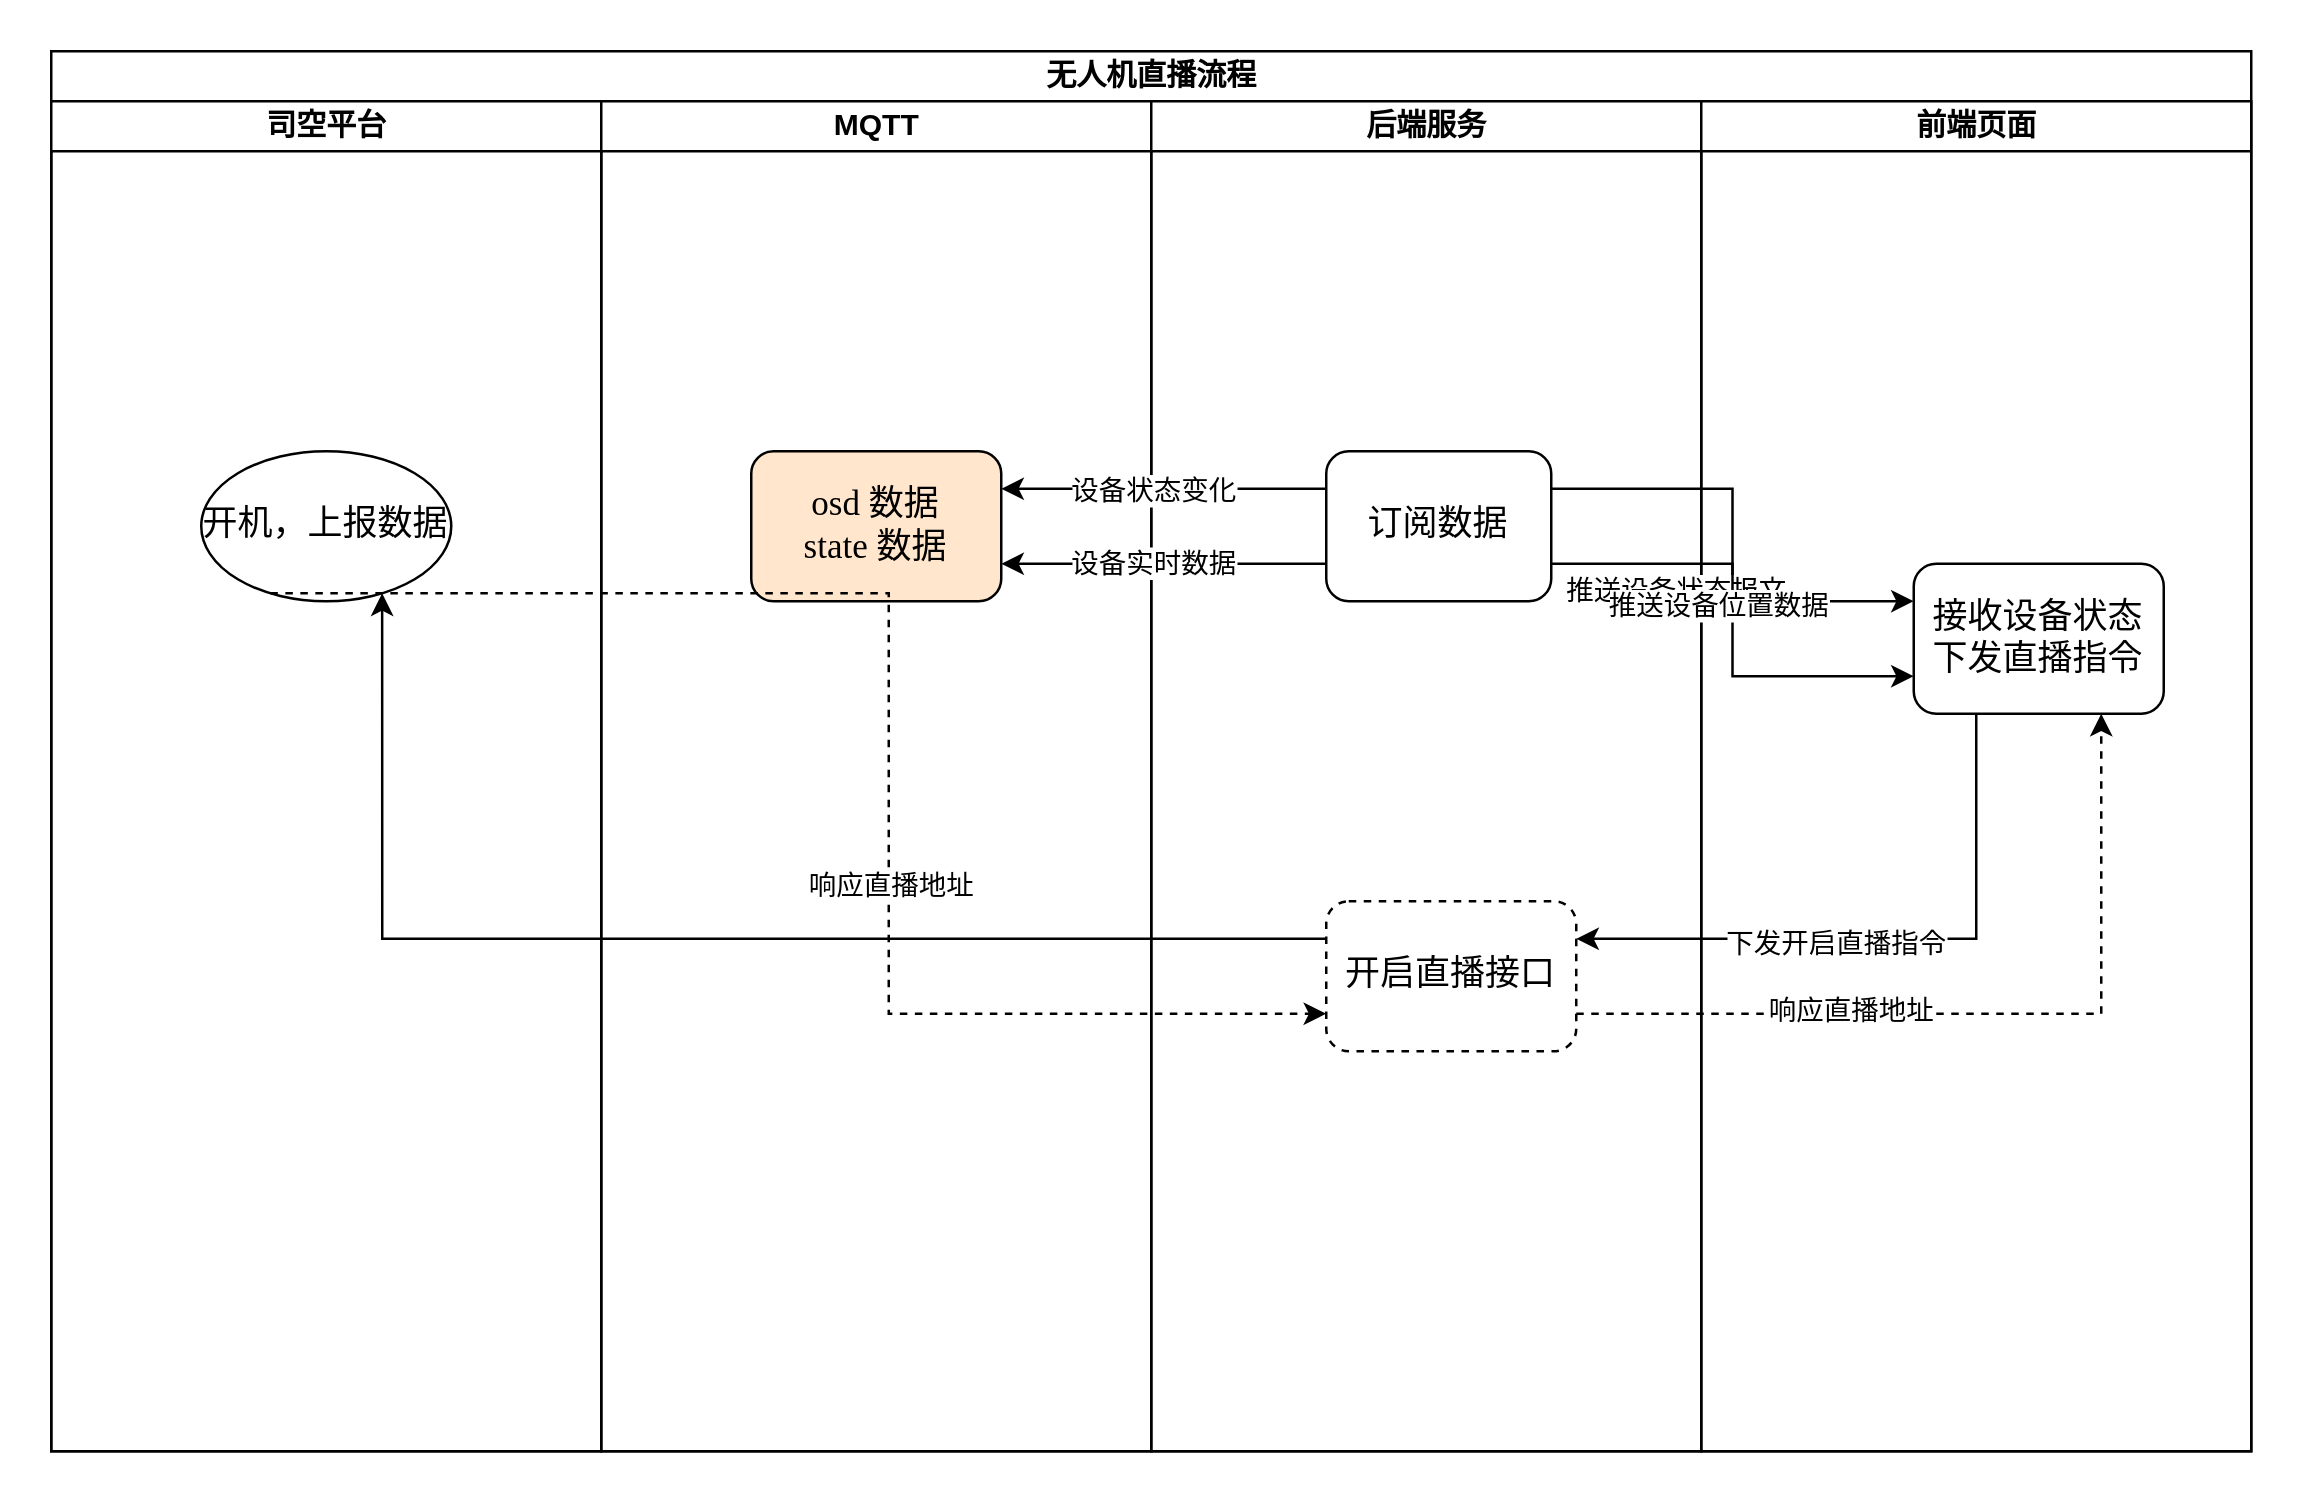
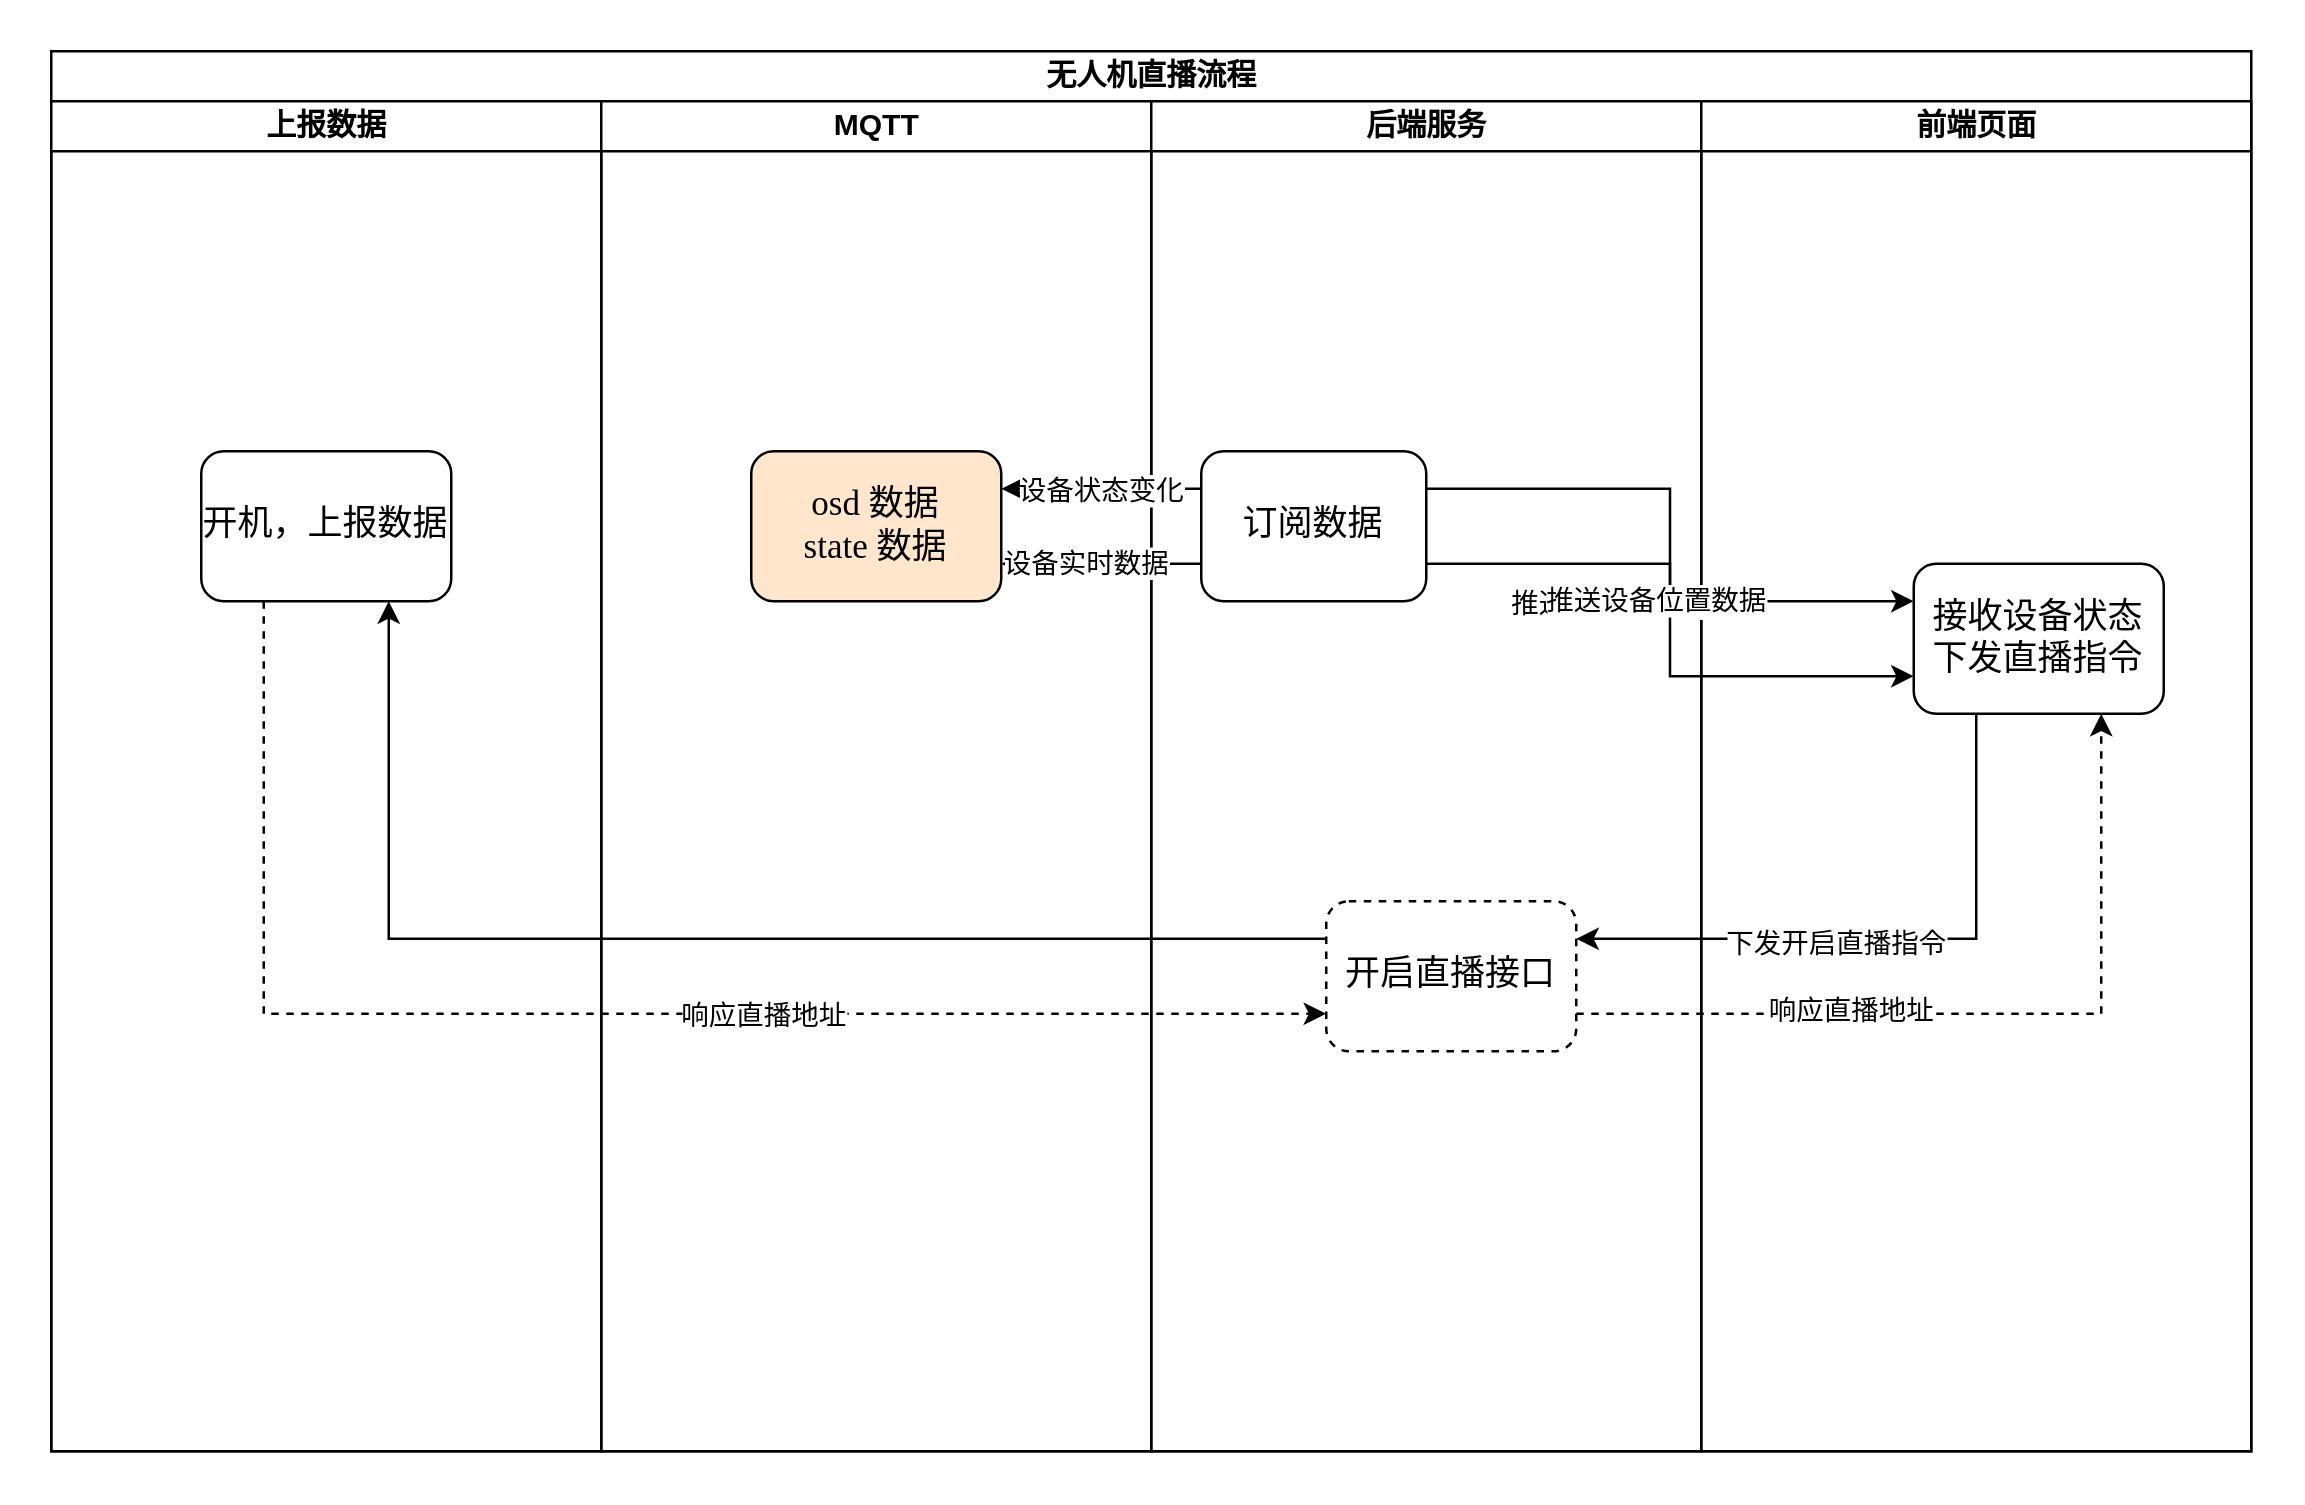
(328, 126) -> (328, 126)
(326, 526) -> (326, 526)
(1439, 526) -> (1314, 526)
